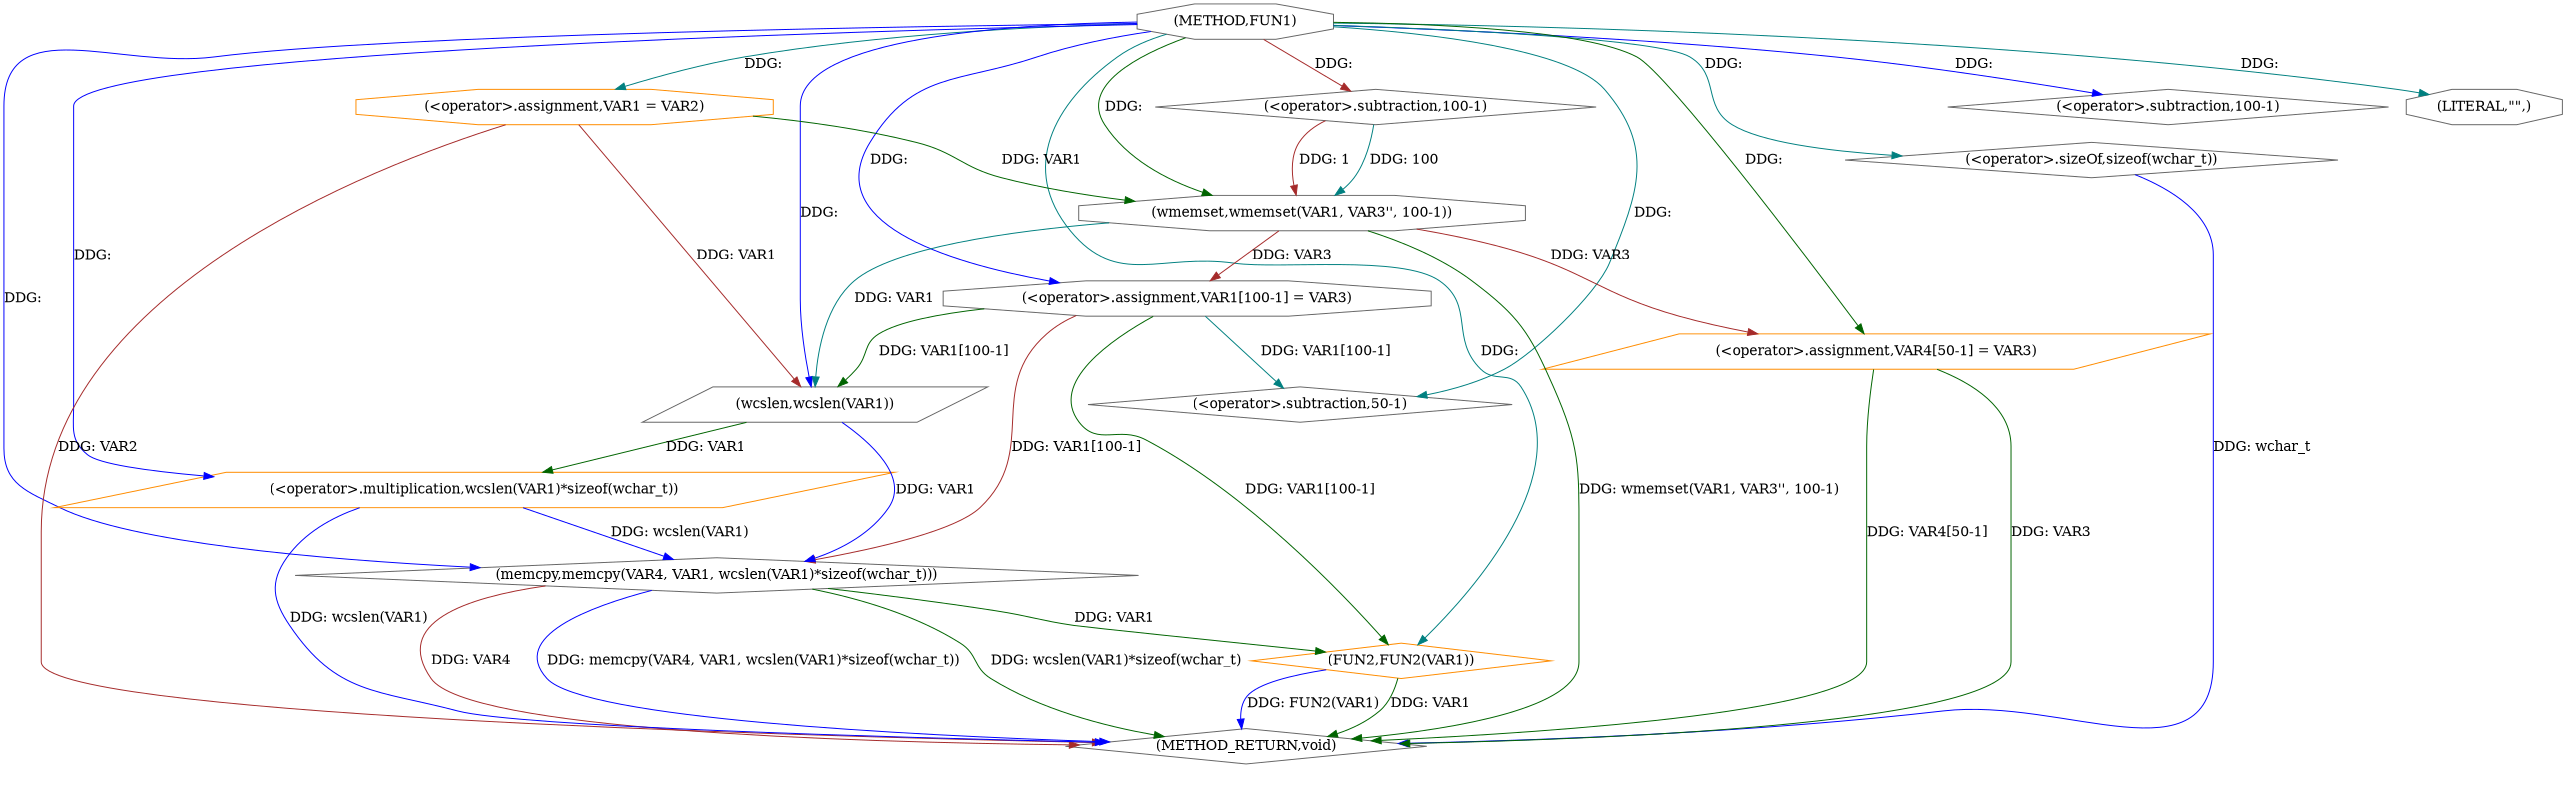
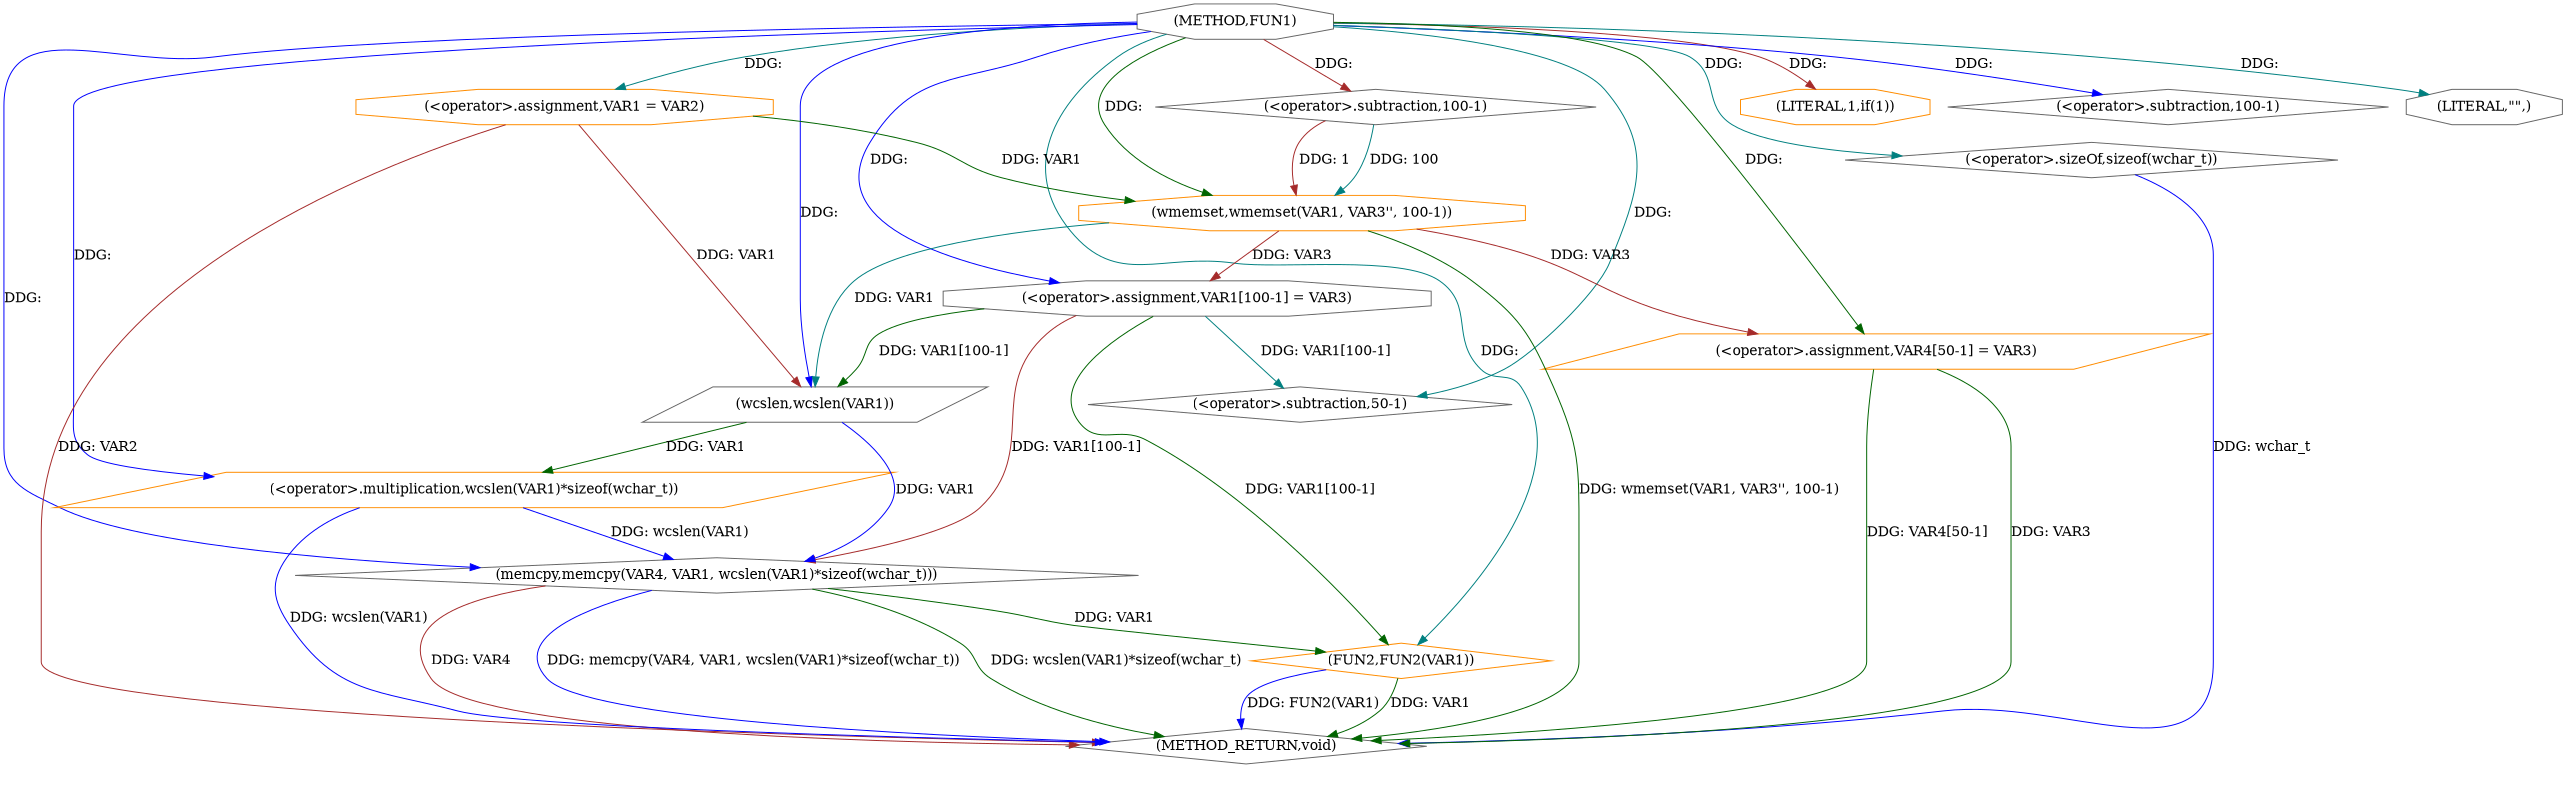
none -> (1835, 107)
(1302, 213) -> (1302, 213)
